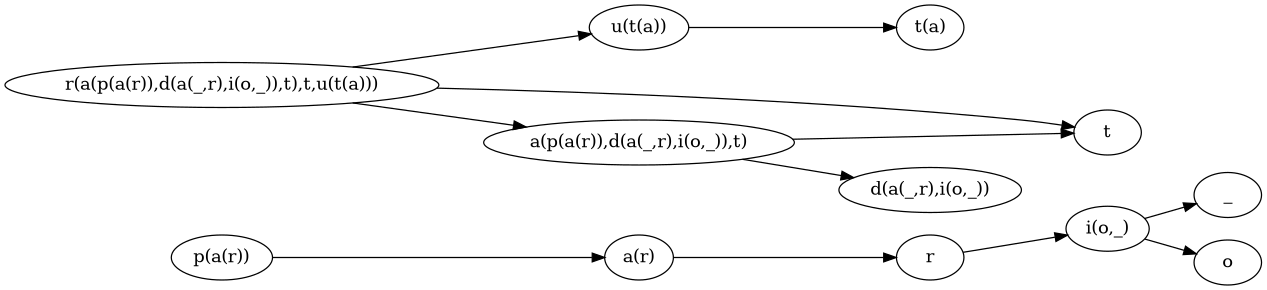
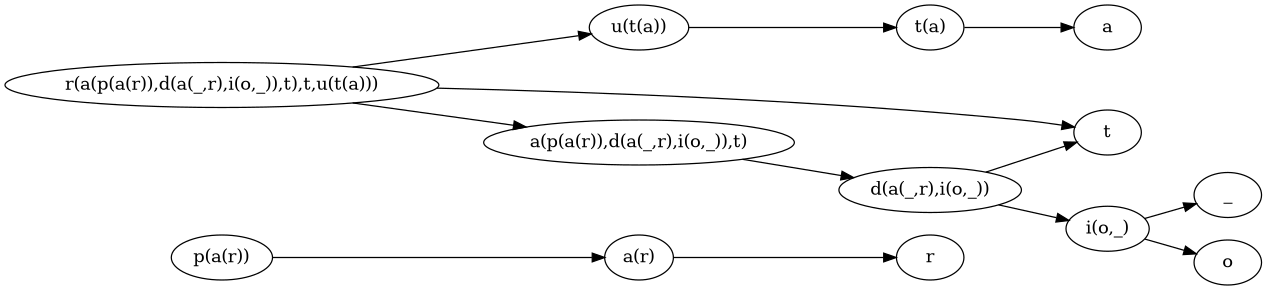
none -> (1108, 28)
(927, 136) -> (1025, 159)
(1009, 245) -> (1027, 211)
